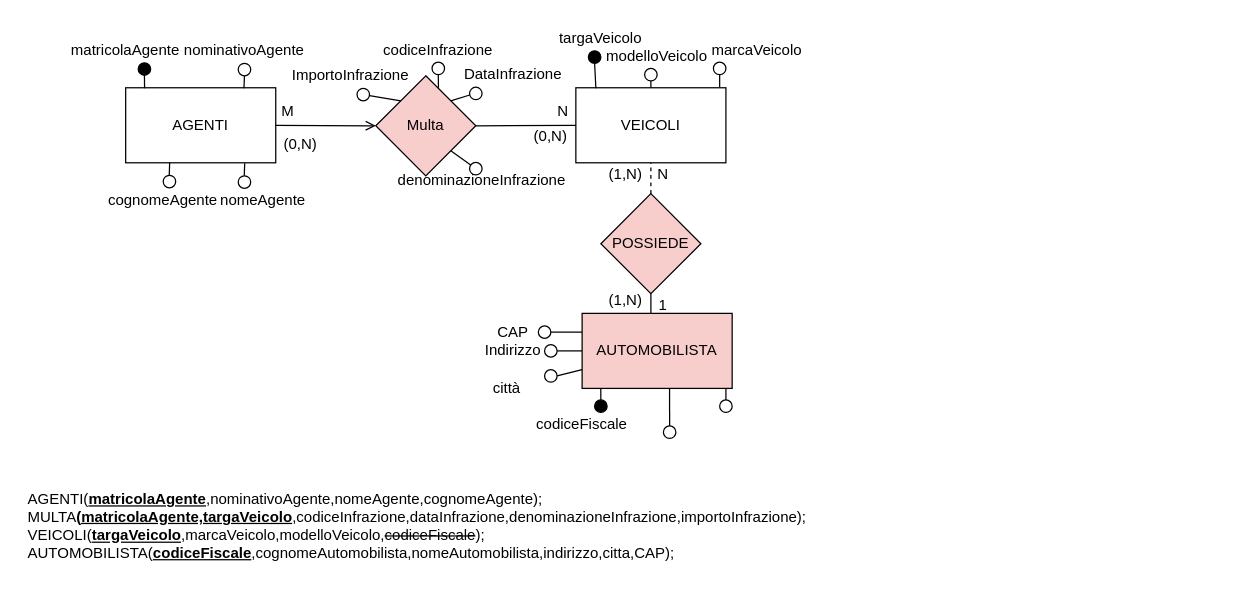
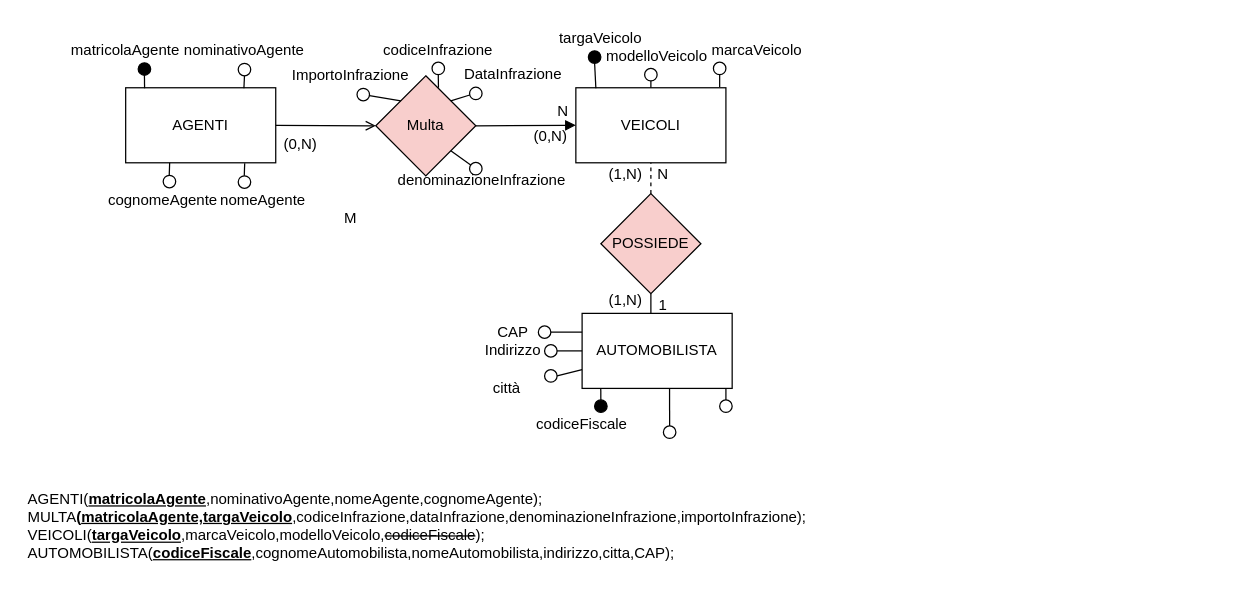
(288, 112) -> (351, 218)
(569, 125) -> (564, 125)
(657, 351) -> (657, 351)
